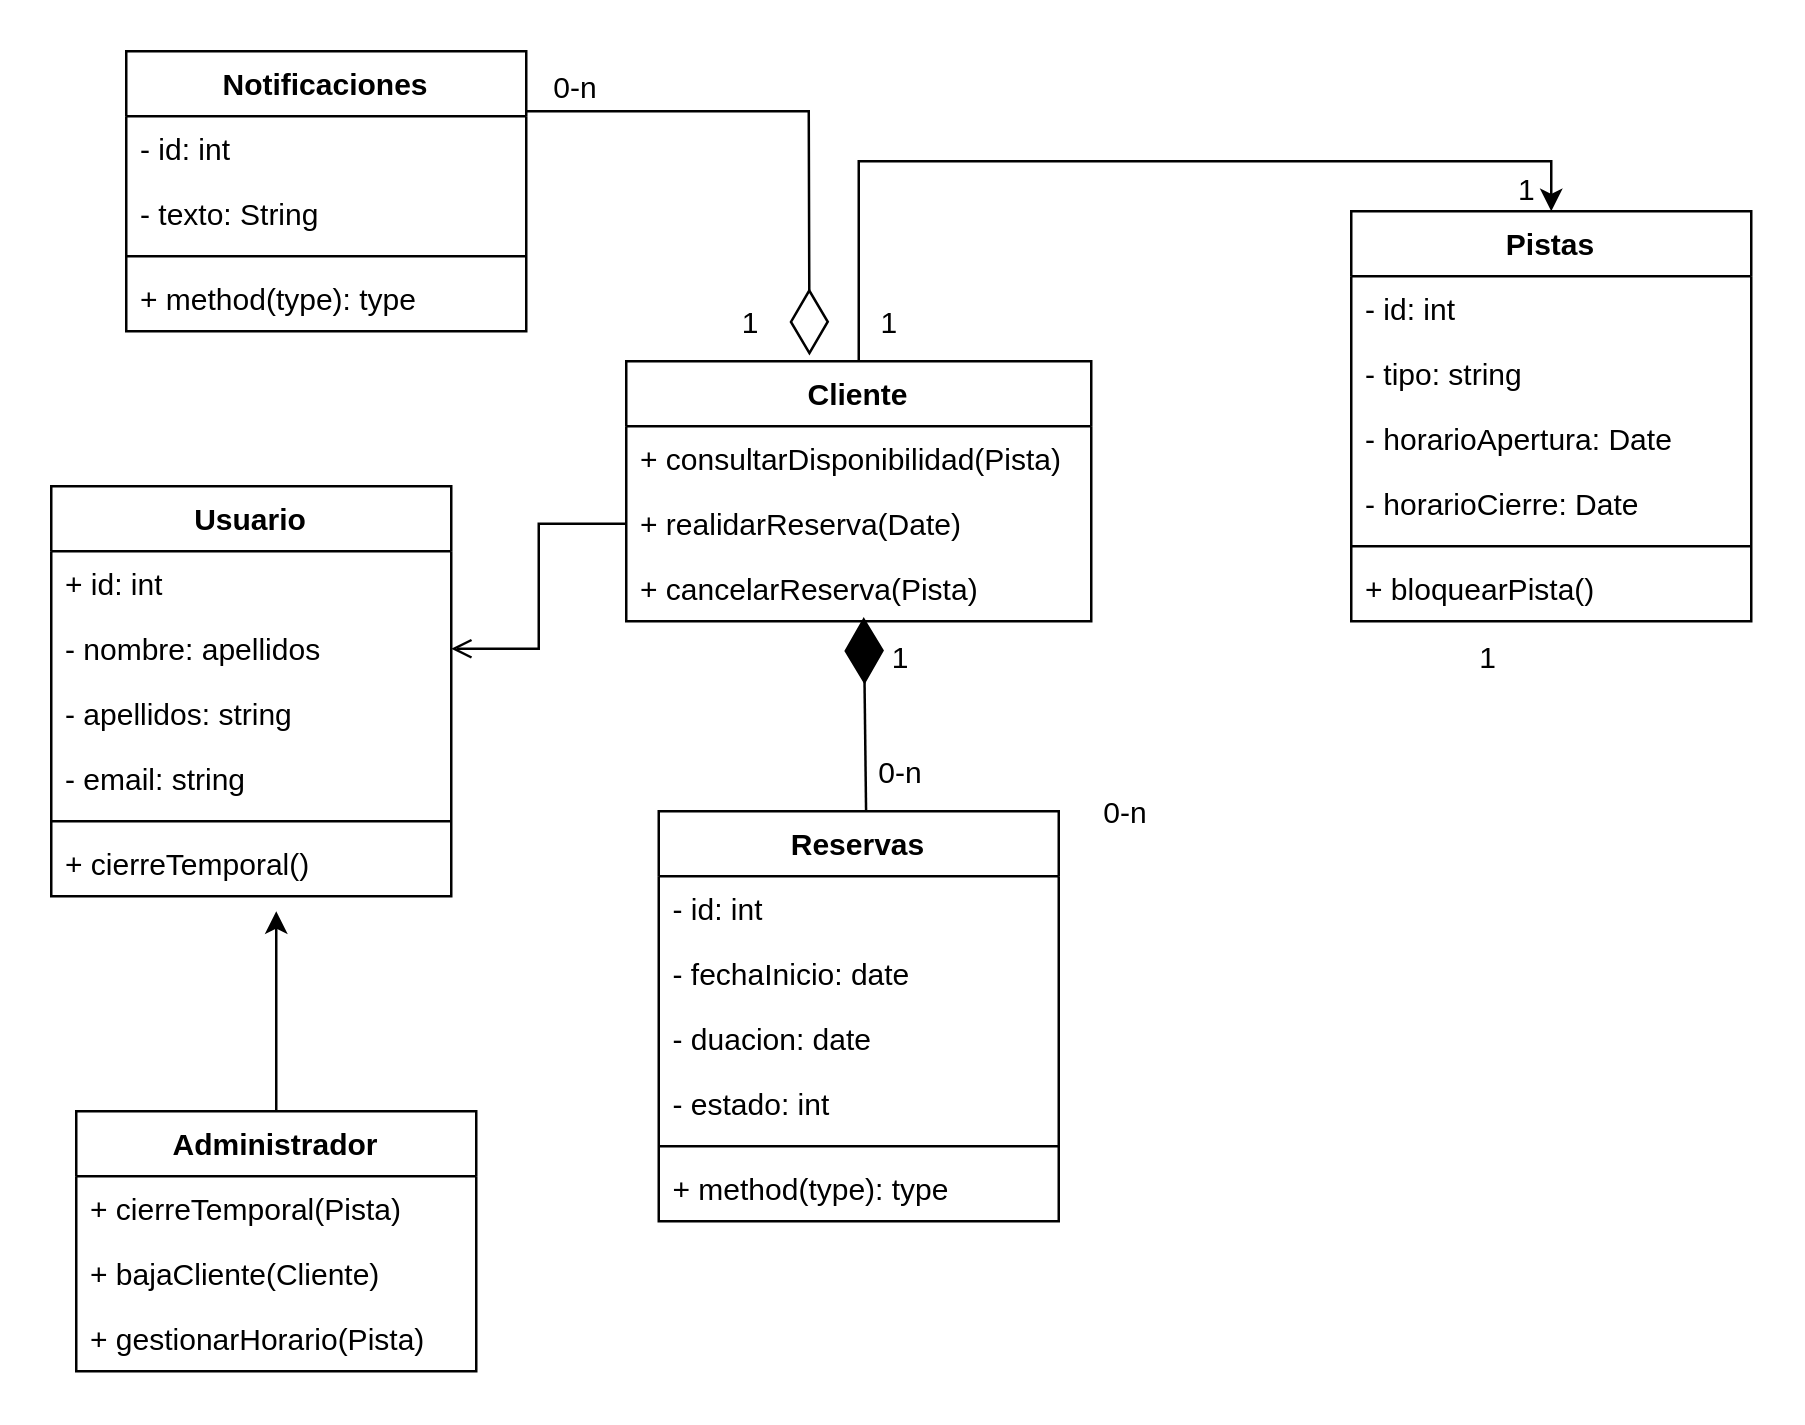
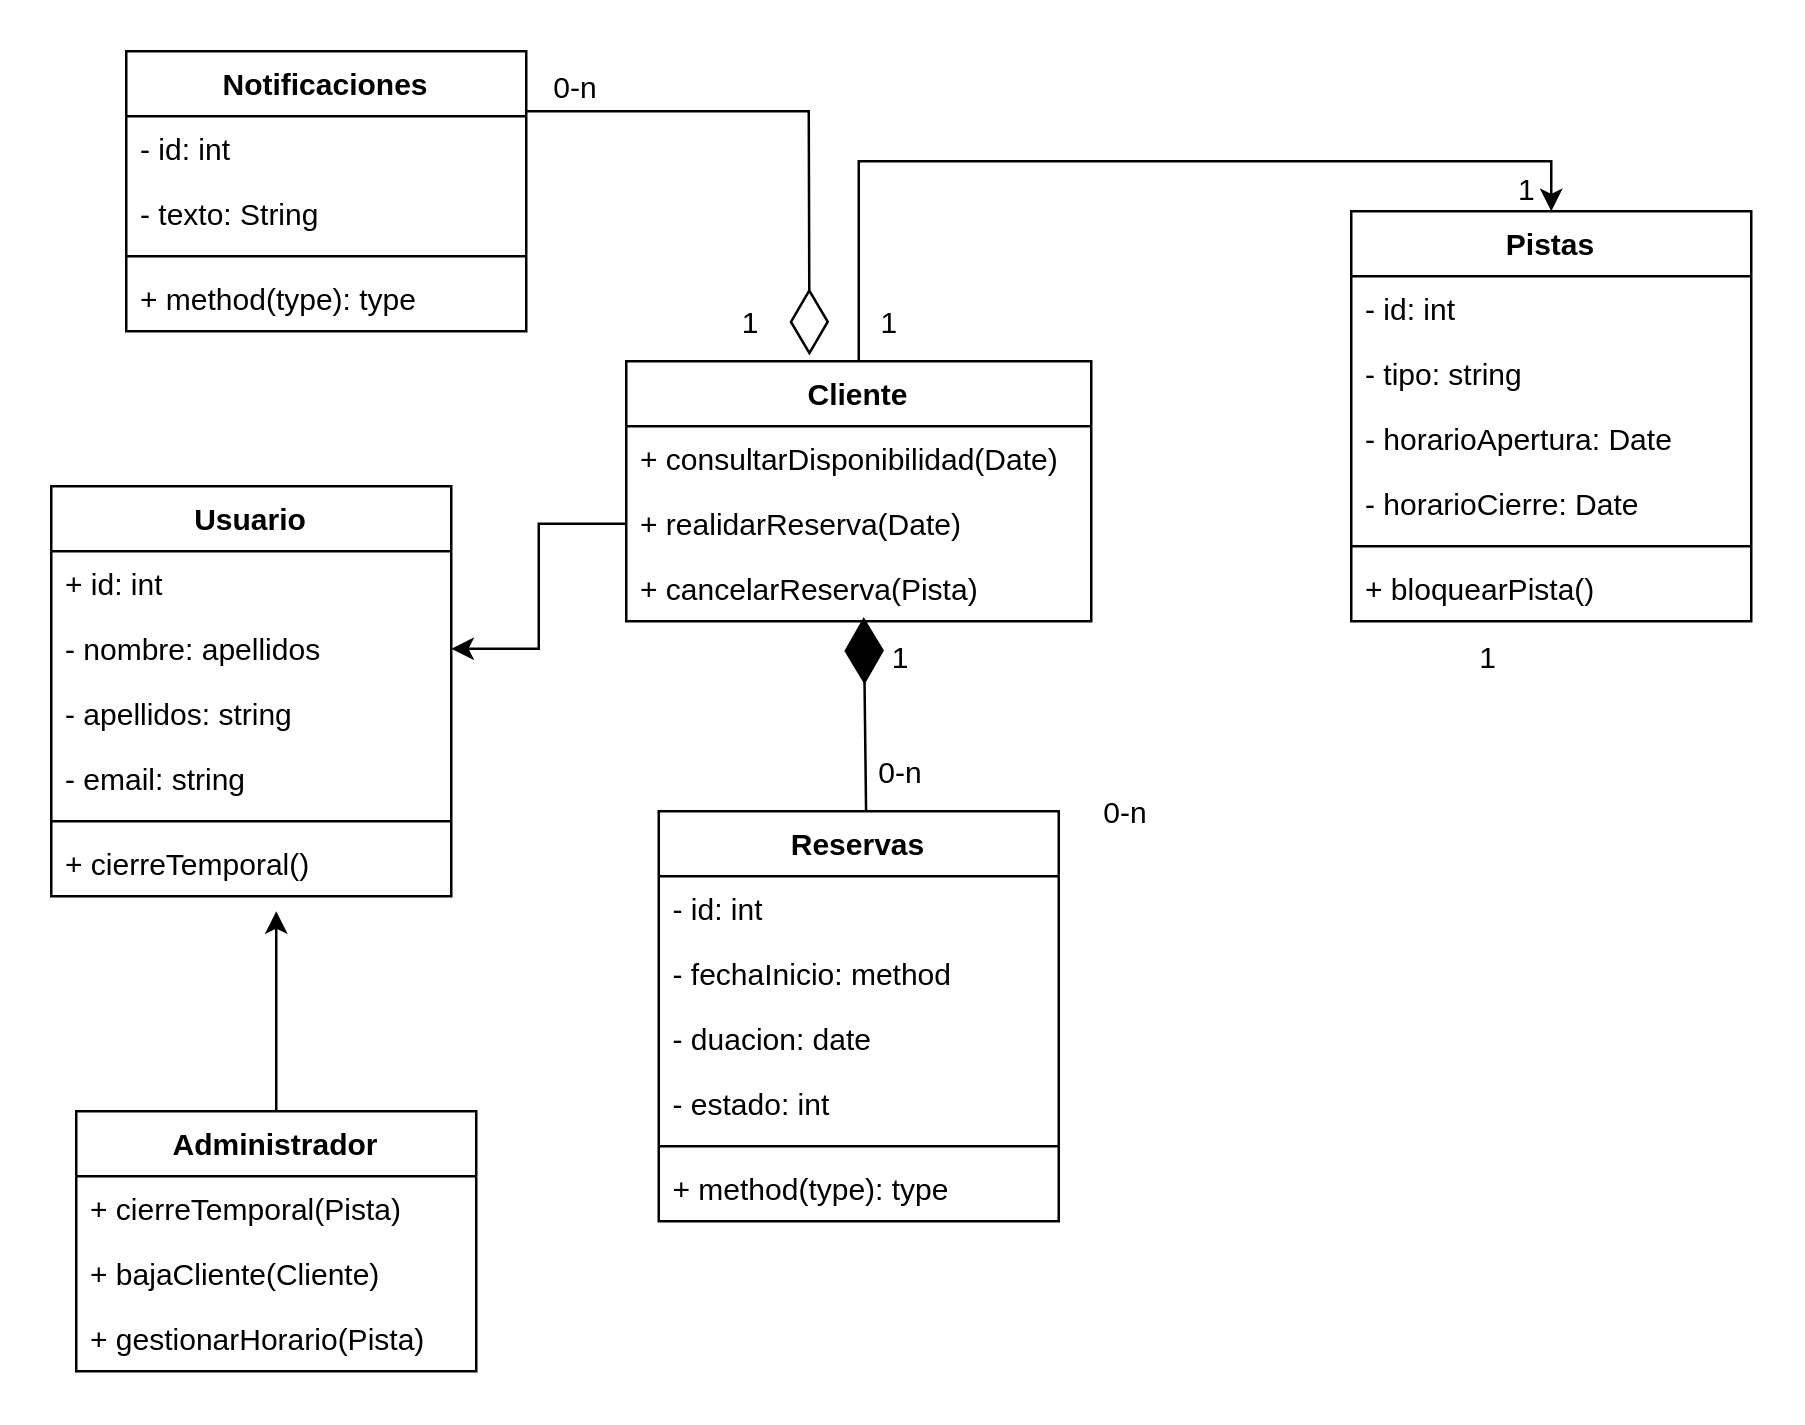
(861, 480) -> (861, 480)
(465, 649) -> (469, 649)
(814, 977) -> (831, 977)
